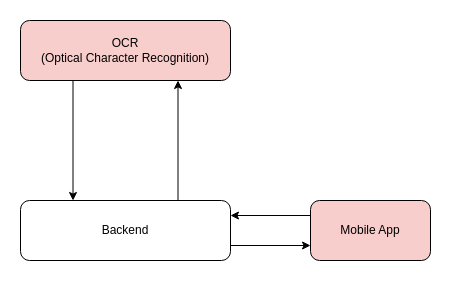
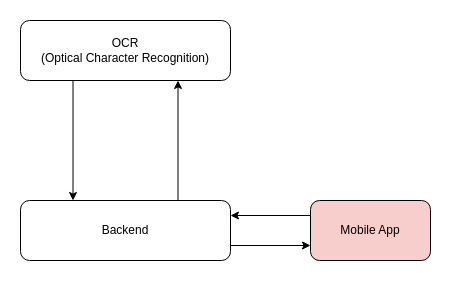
(126, 51) -> (126, 51)
